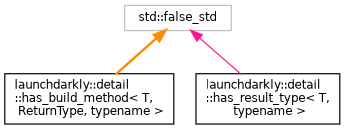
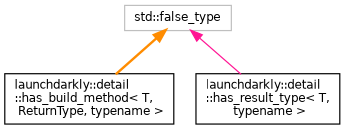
(178, 18) -> (178, 18)
